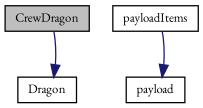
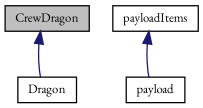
(56, 48) -> (39, 61)
(164, 48) -> (147, 61)
